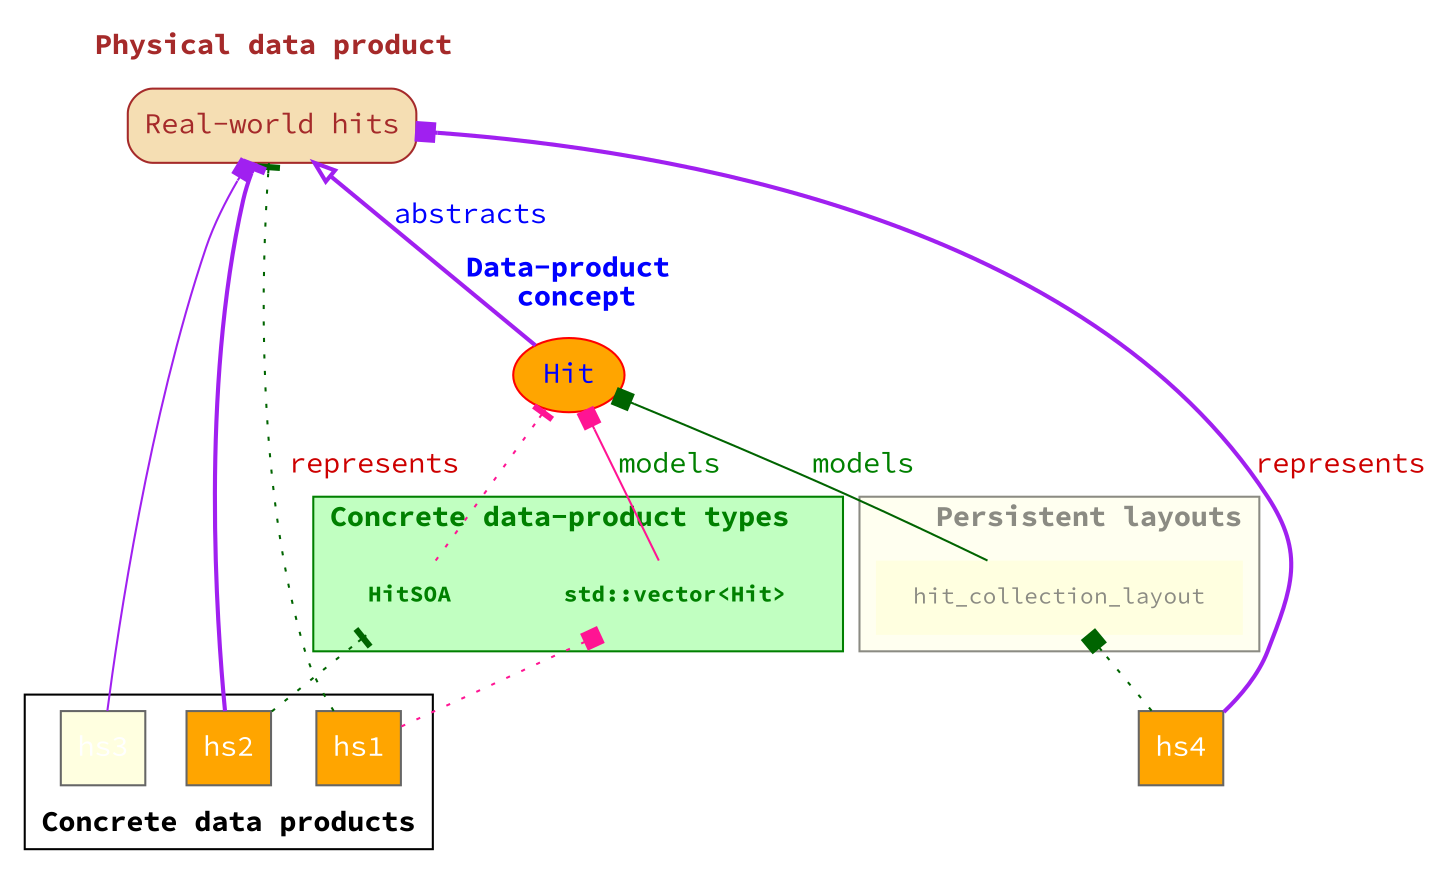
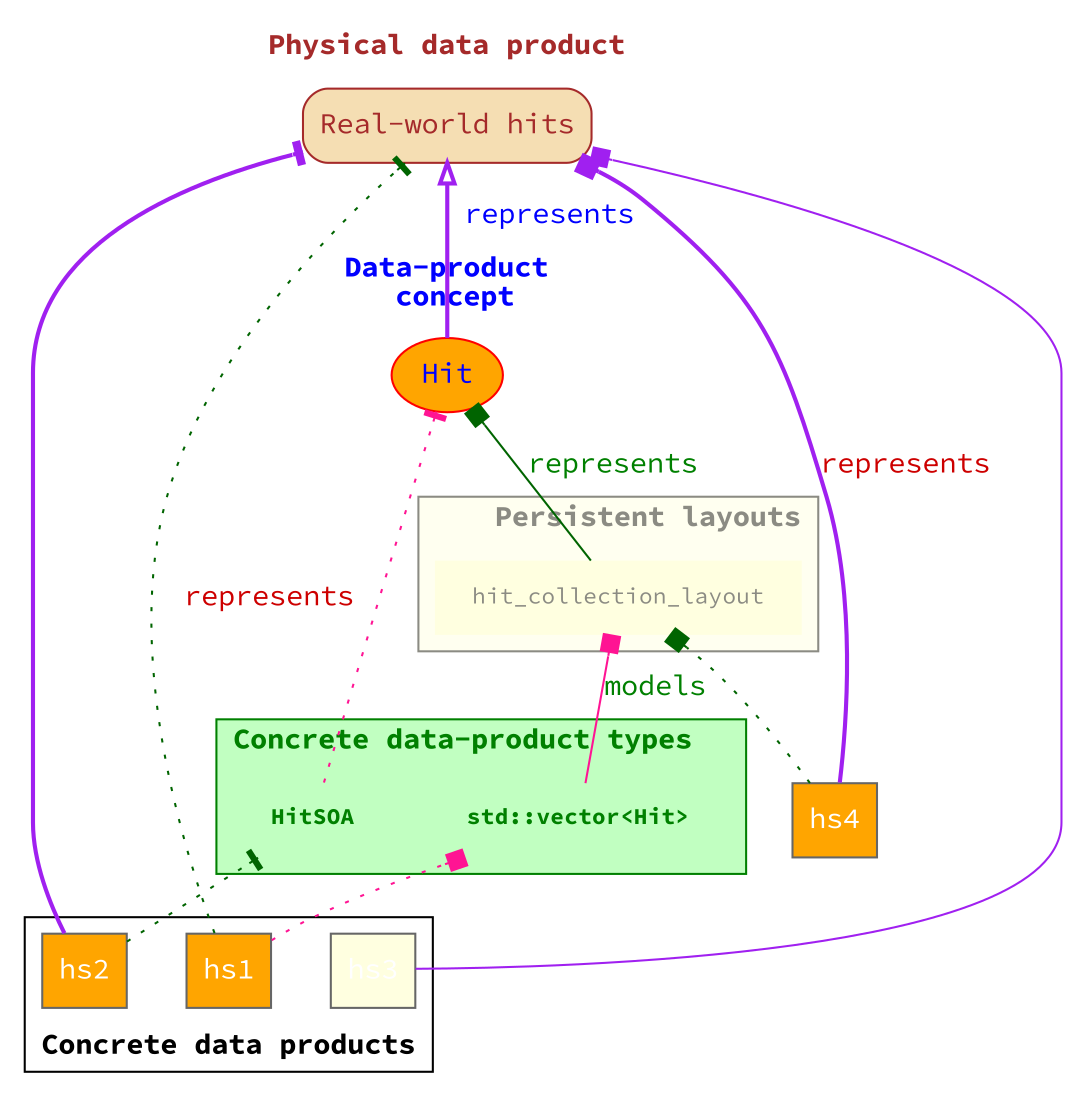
(471, 215) -> (541, 215)
(864, 465) -> (613, 465)
(620, 482) -> (595, 732)
